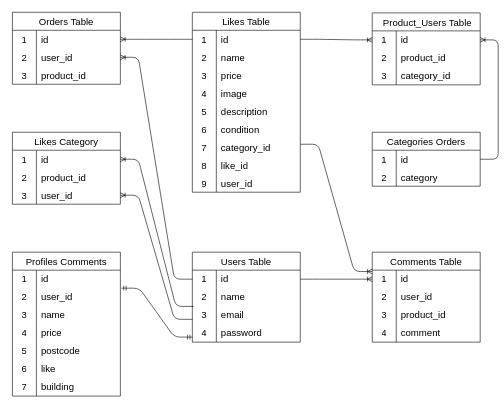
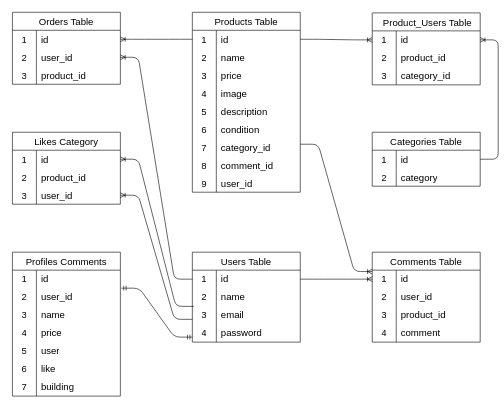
(246, 22) -> (246, 22)
(426, 142) -> (426, 142)
(236, 165) -> (247, 165)
(63, 351) -> (52, 351)
